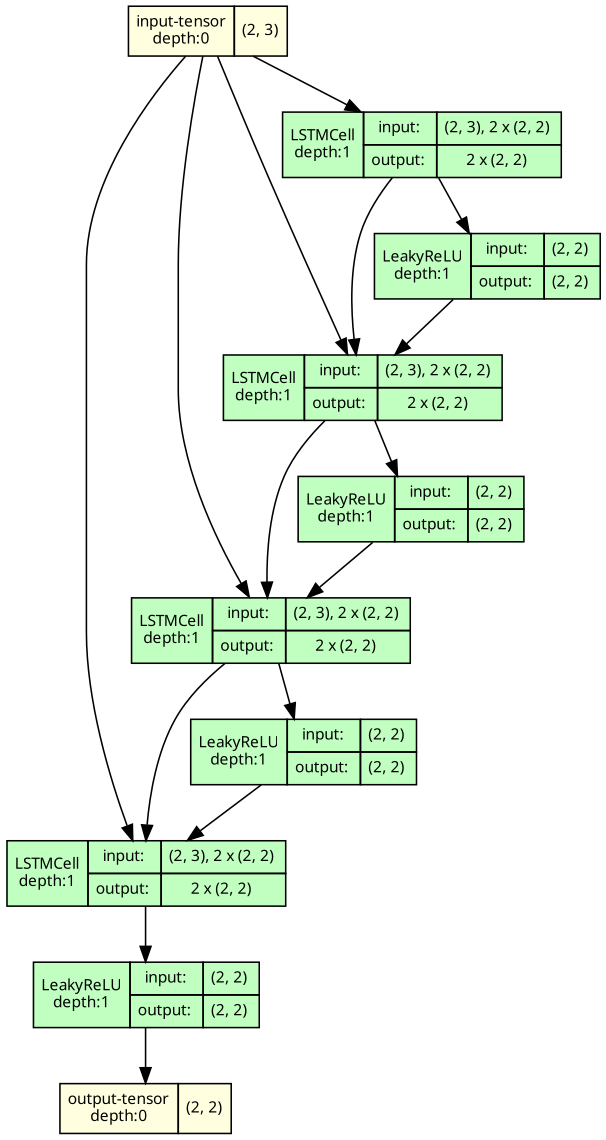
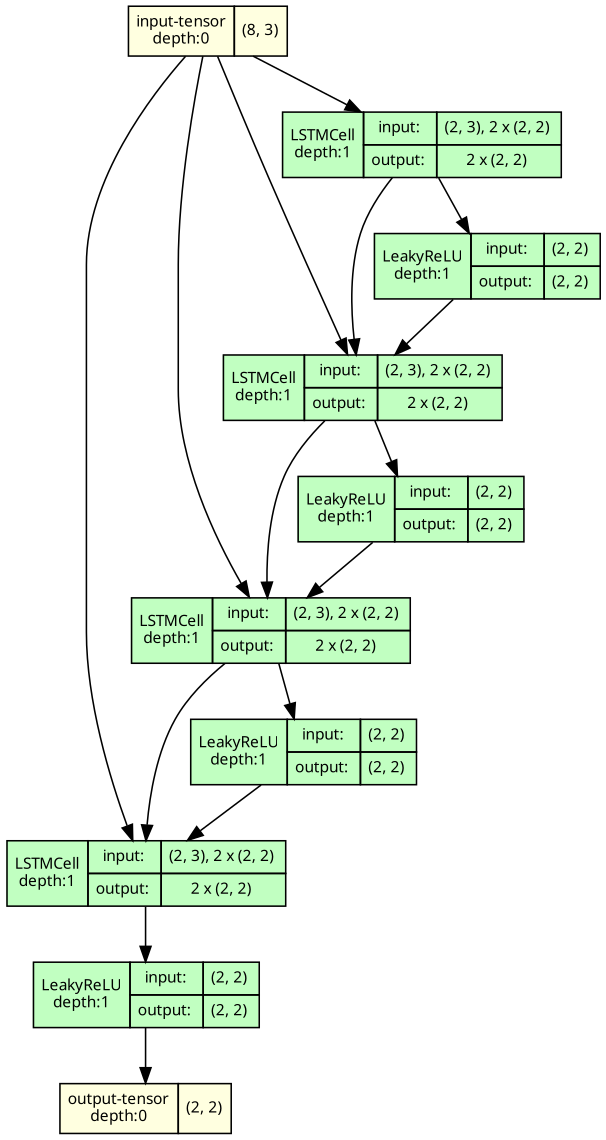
(261, 30) -> (261, 30)
